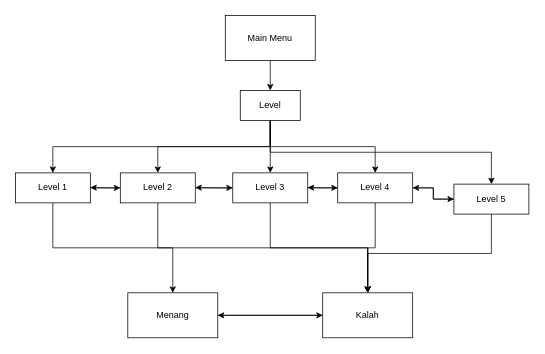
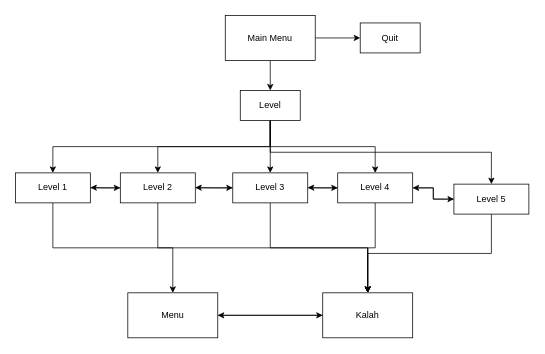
none -> (354, 38)
none -> (390, 38)
(173, 315) -> (173, 315)
